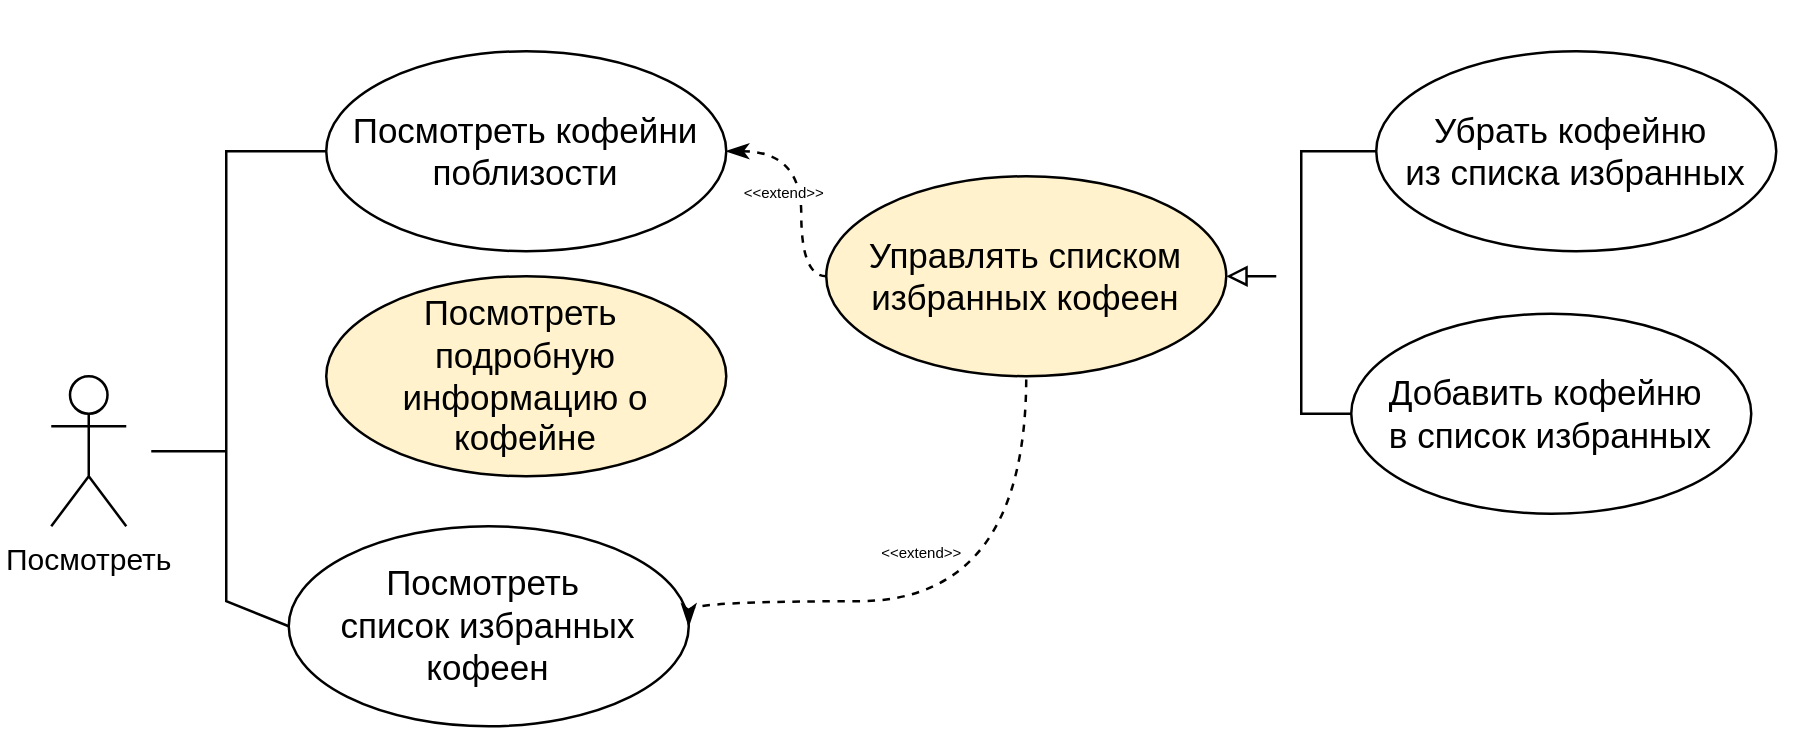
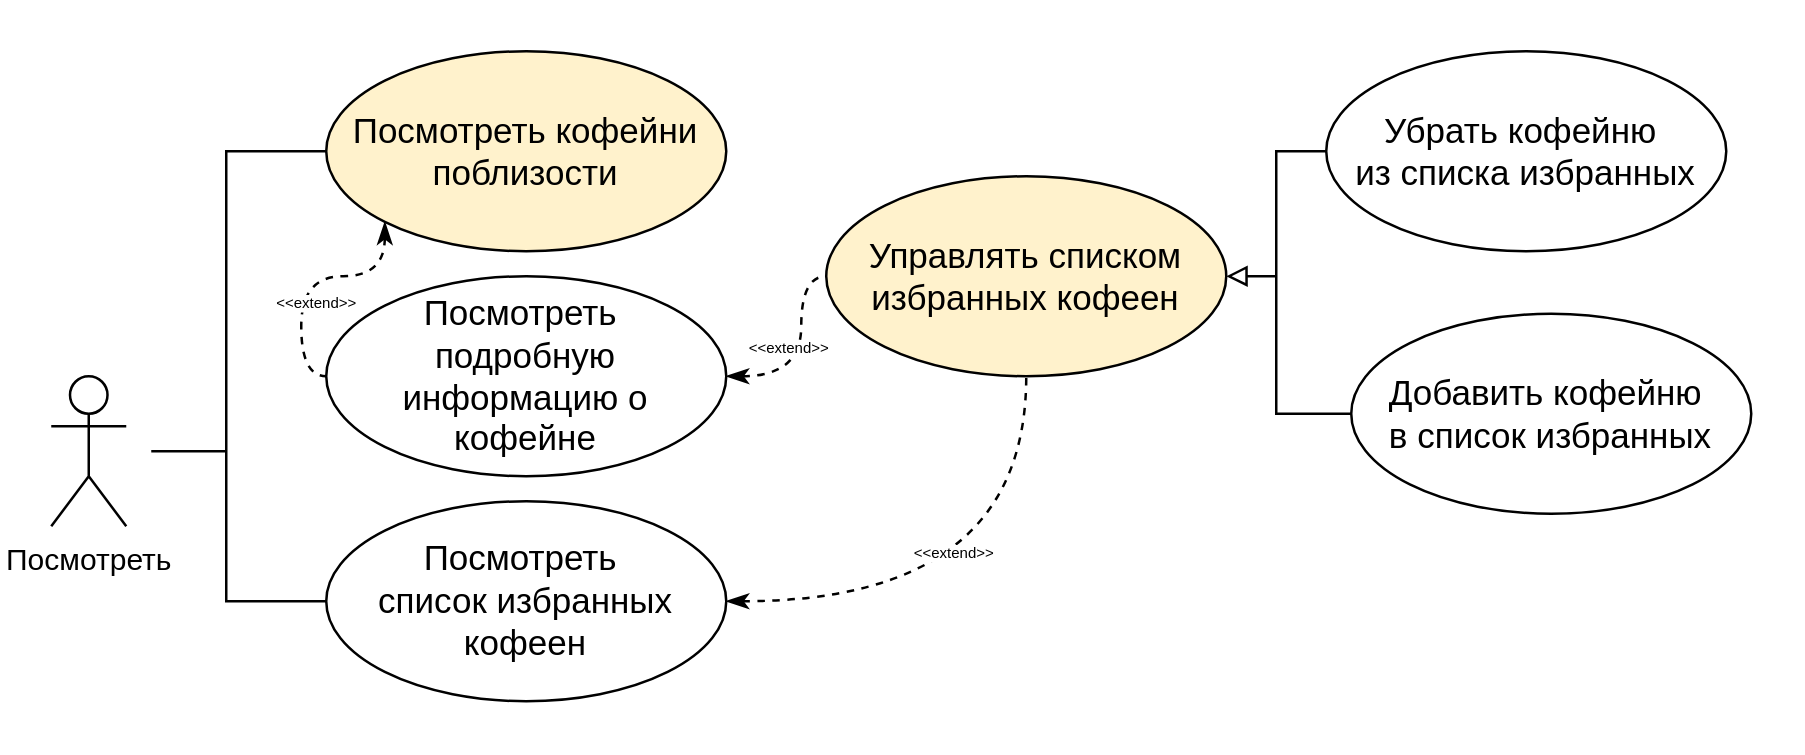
(526, 151) -> (526, 151)
(1576, 151) -> (1526, 151)
(799, 194) -> none
none -> (312, 289)
none -> (799, 345)
(526, 376) -> (526, 376)
(489, 626) -> (526, 601)
